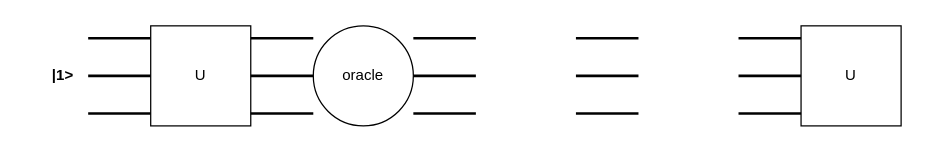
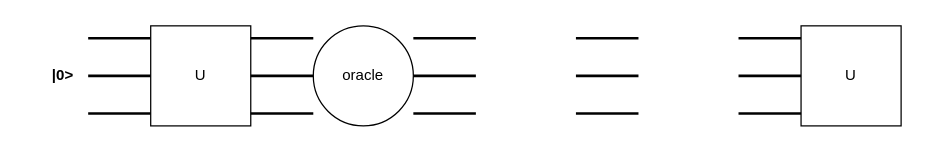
(63, 76) -> (63, 76)
